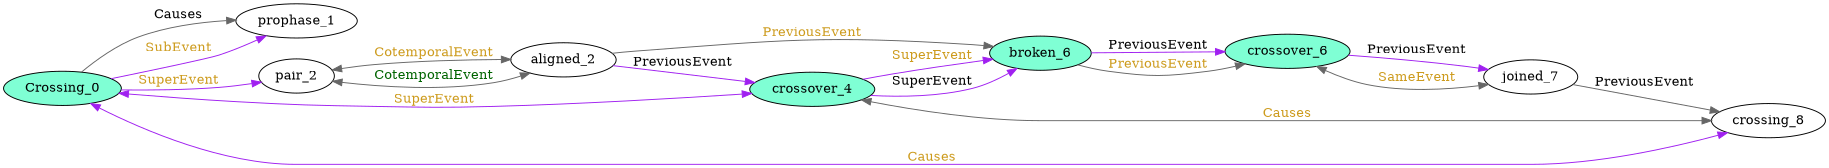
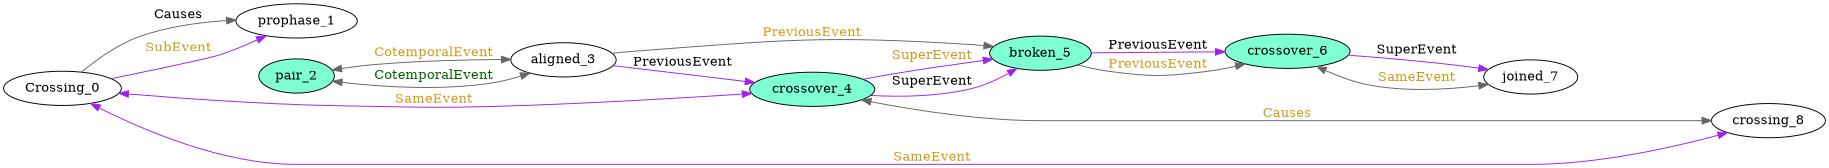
(1417, 50) -> (1417, 50)
(1040, 53) -> (1040, 53)
(563, 60) -> (563, 60)
(297, 76) -> (297, 76)
(62, 88) -> (62, 88)
(187, 89) -> none
(1642, 97) -> none
(434, 99) -> (434, 99)
(932, 157) -> (932, 157)
